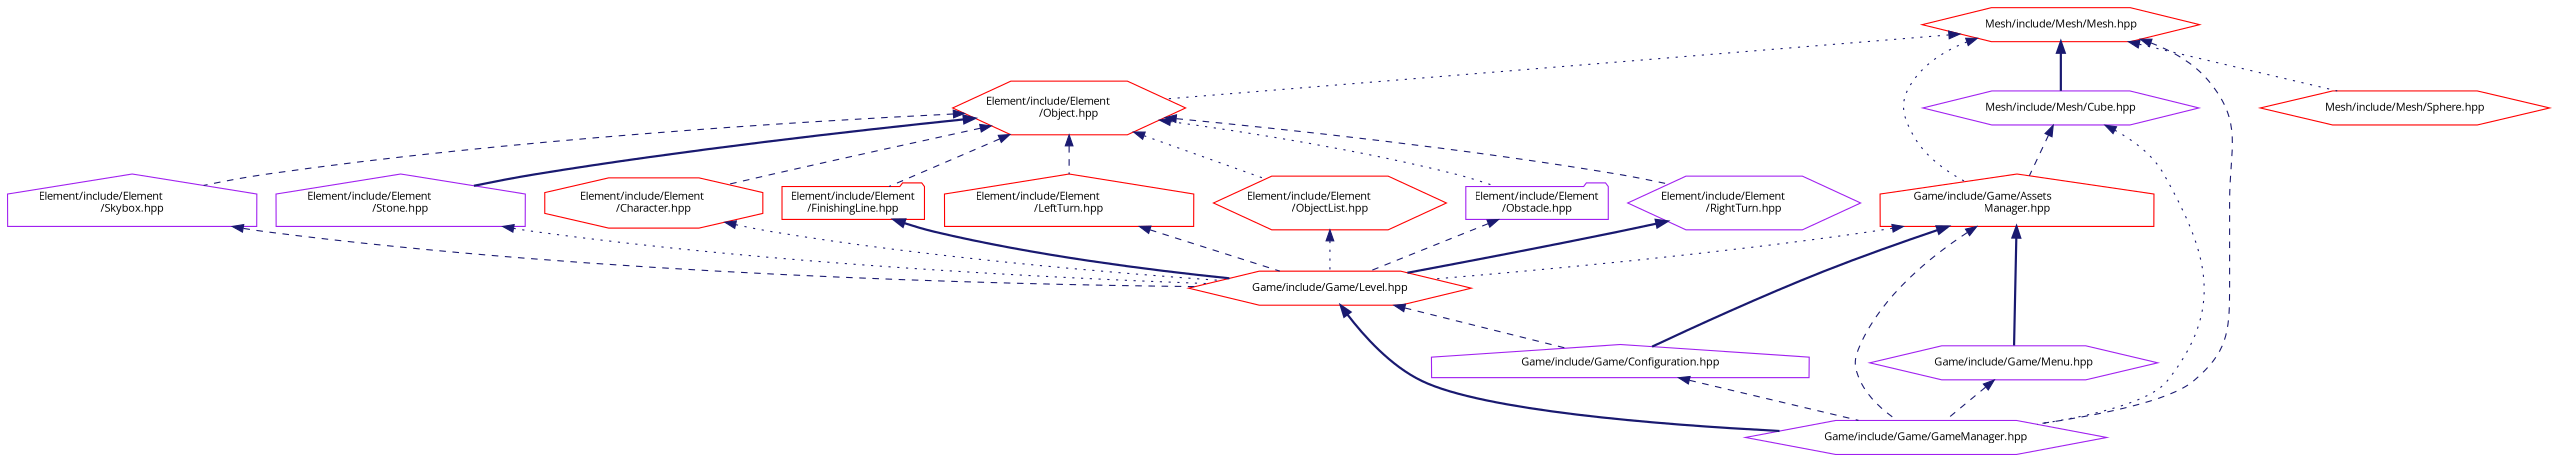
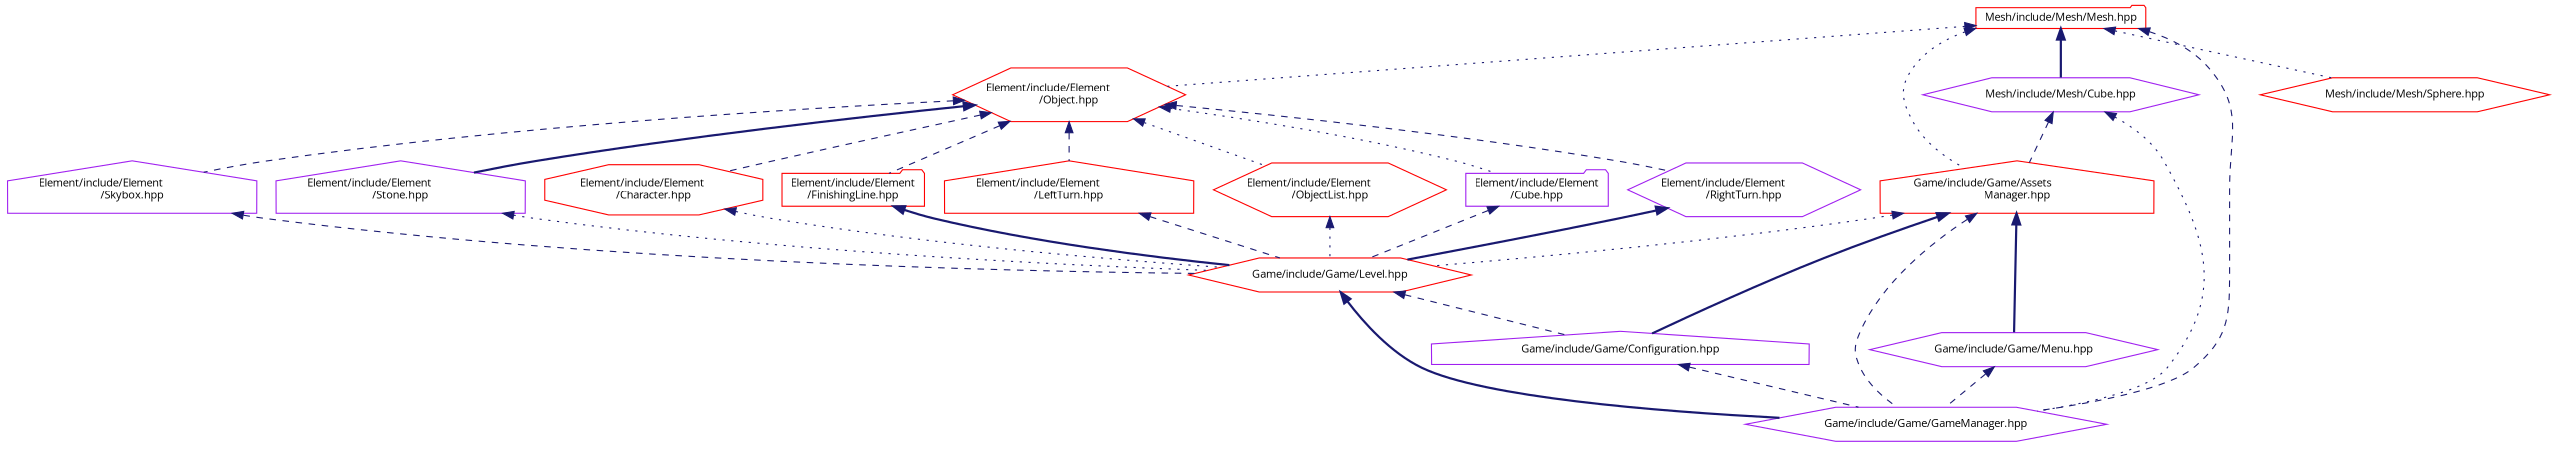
(2061, 25) -> (2061, 18)
(1537, 203) -> (1537, 190)
